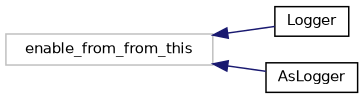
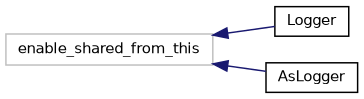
(109, 50) -> (109, 50)
